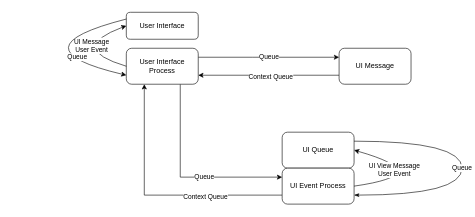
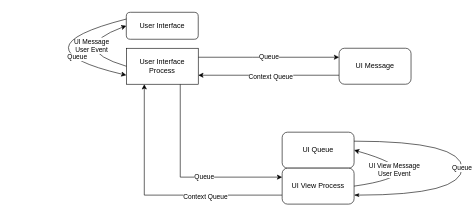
(162, 66) -> (162, 66)
(318, 186) -> (318, 186)
